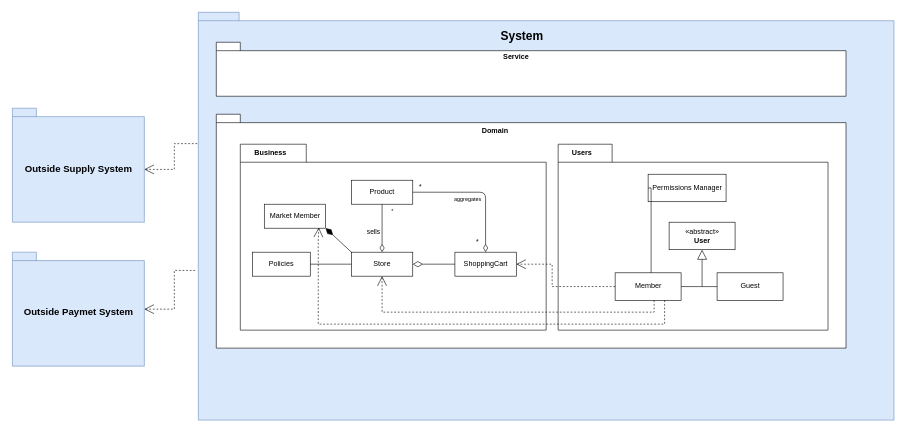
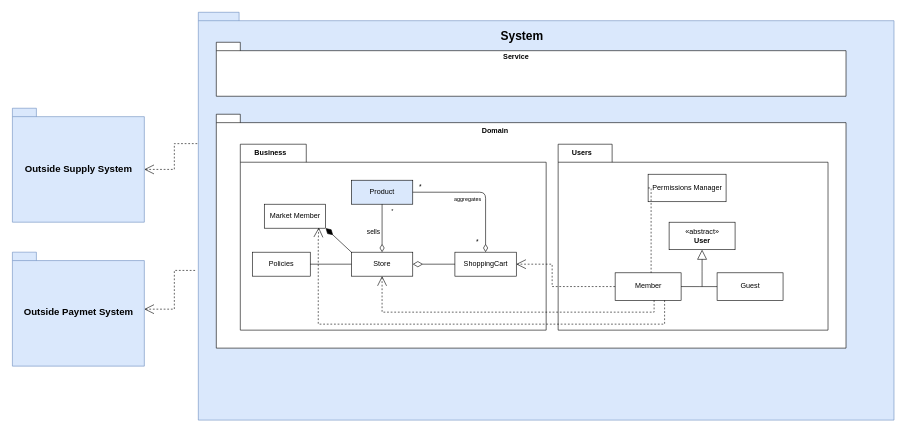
(382, 192) -> (382, 192)
(651, 228) -> (651, 228)
